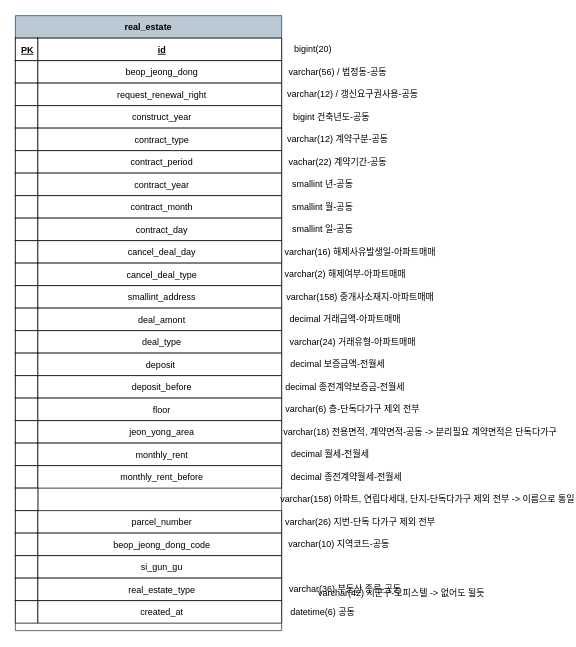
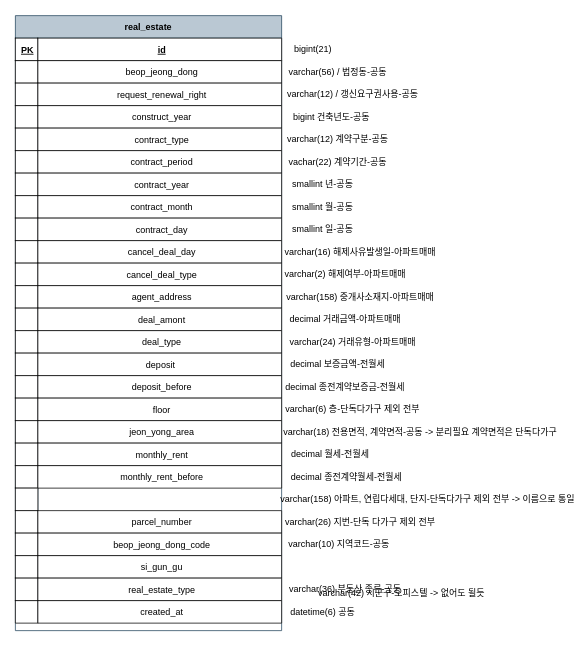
(317, 49) -> (317, 49)
(162, 297) -> (162, 297)
